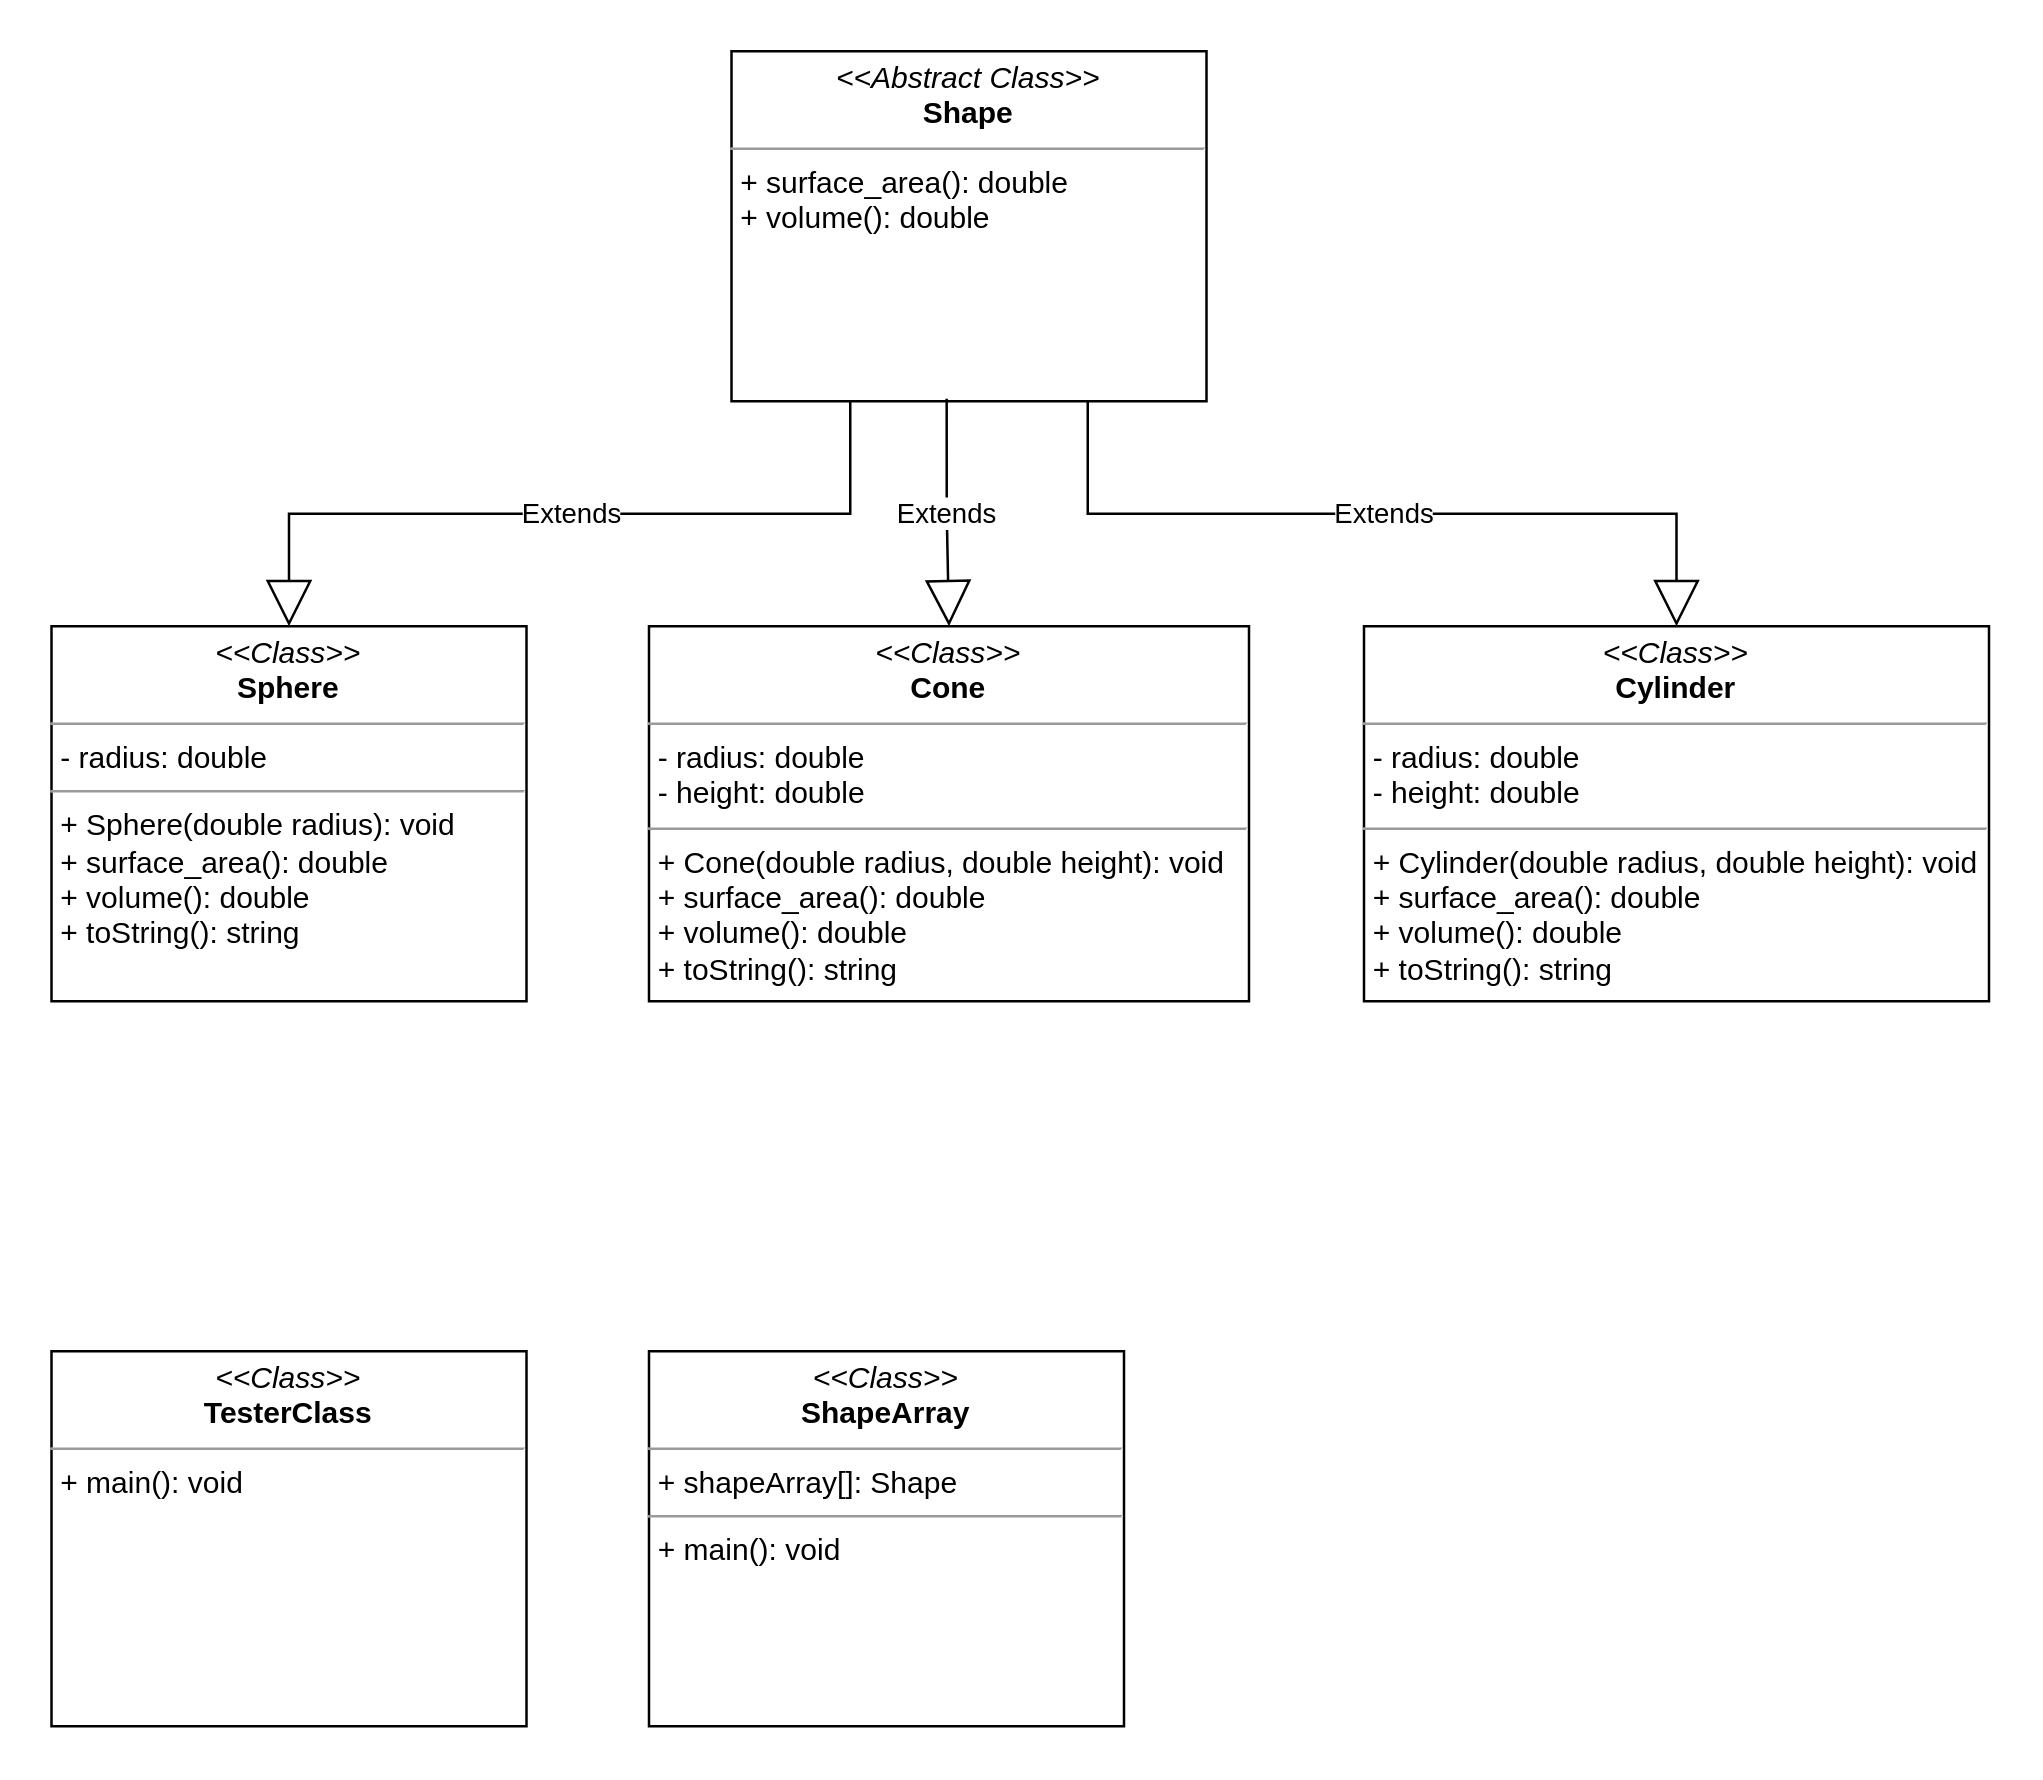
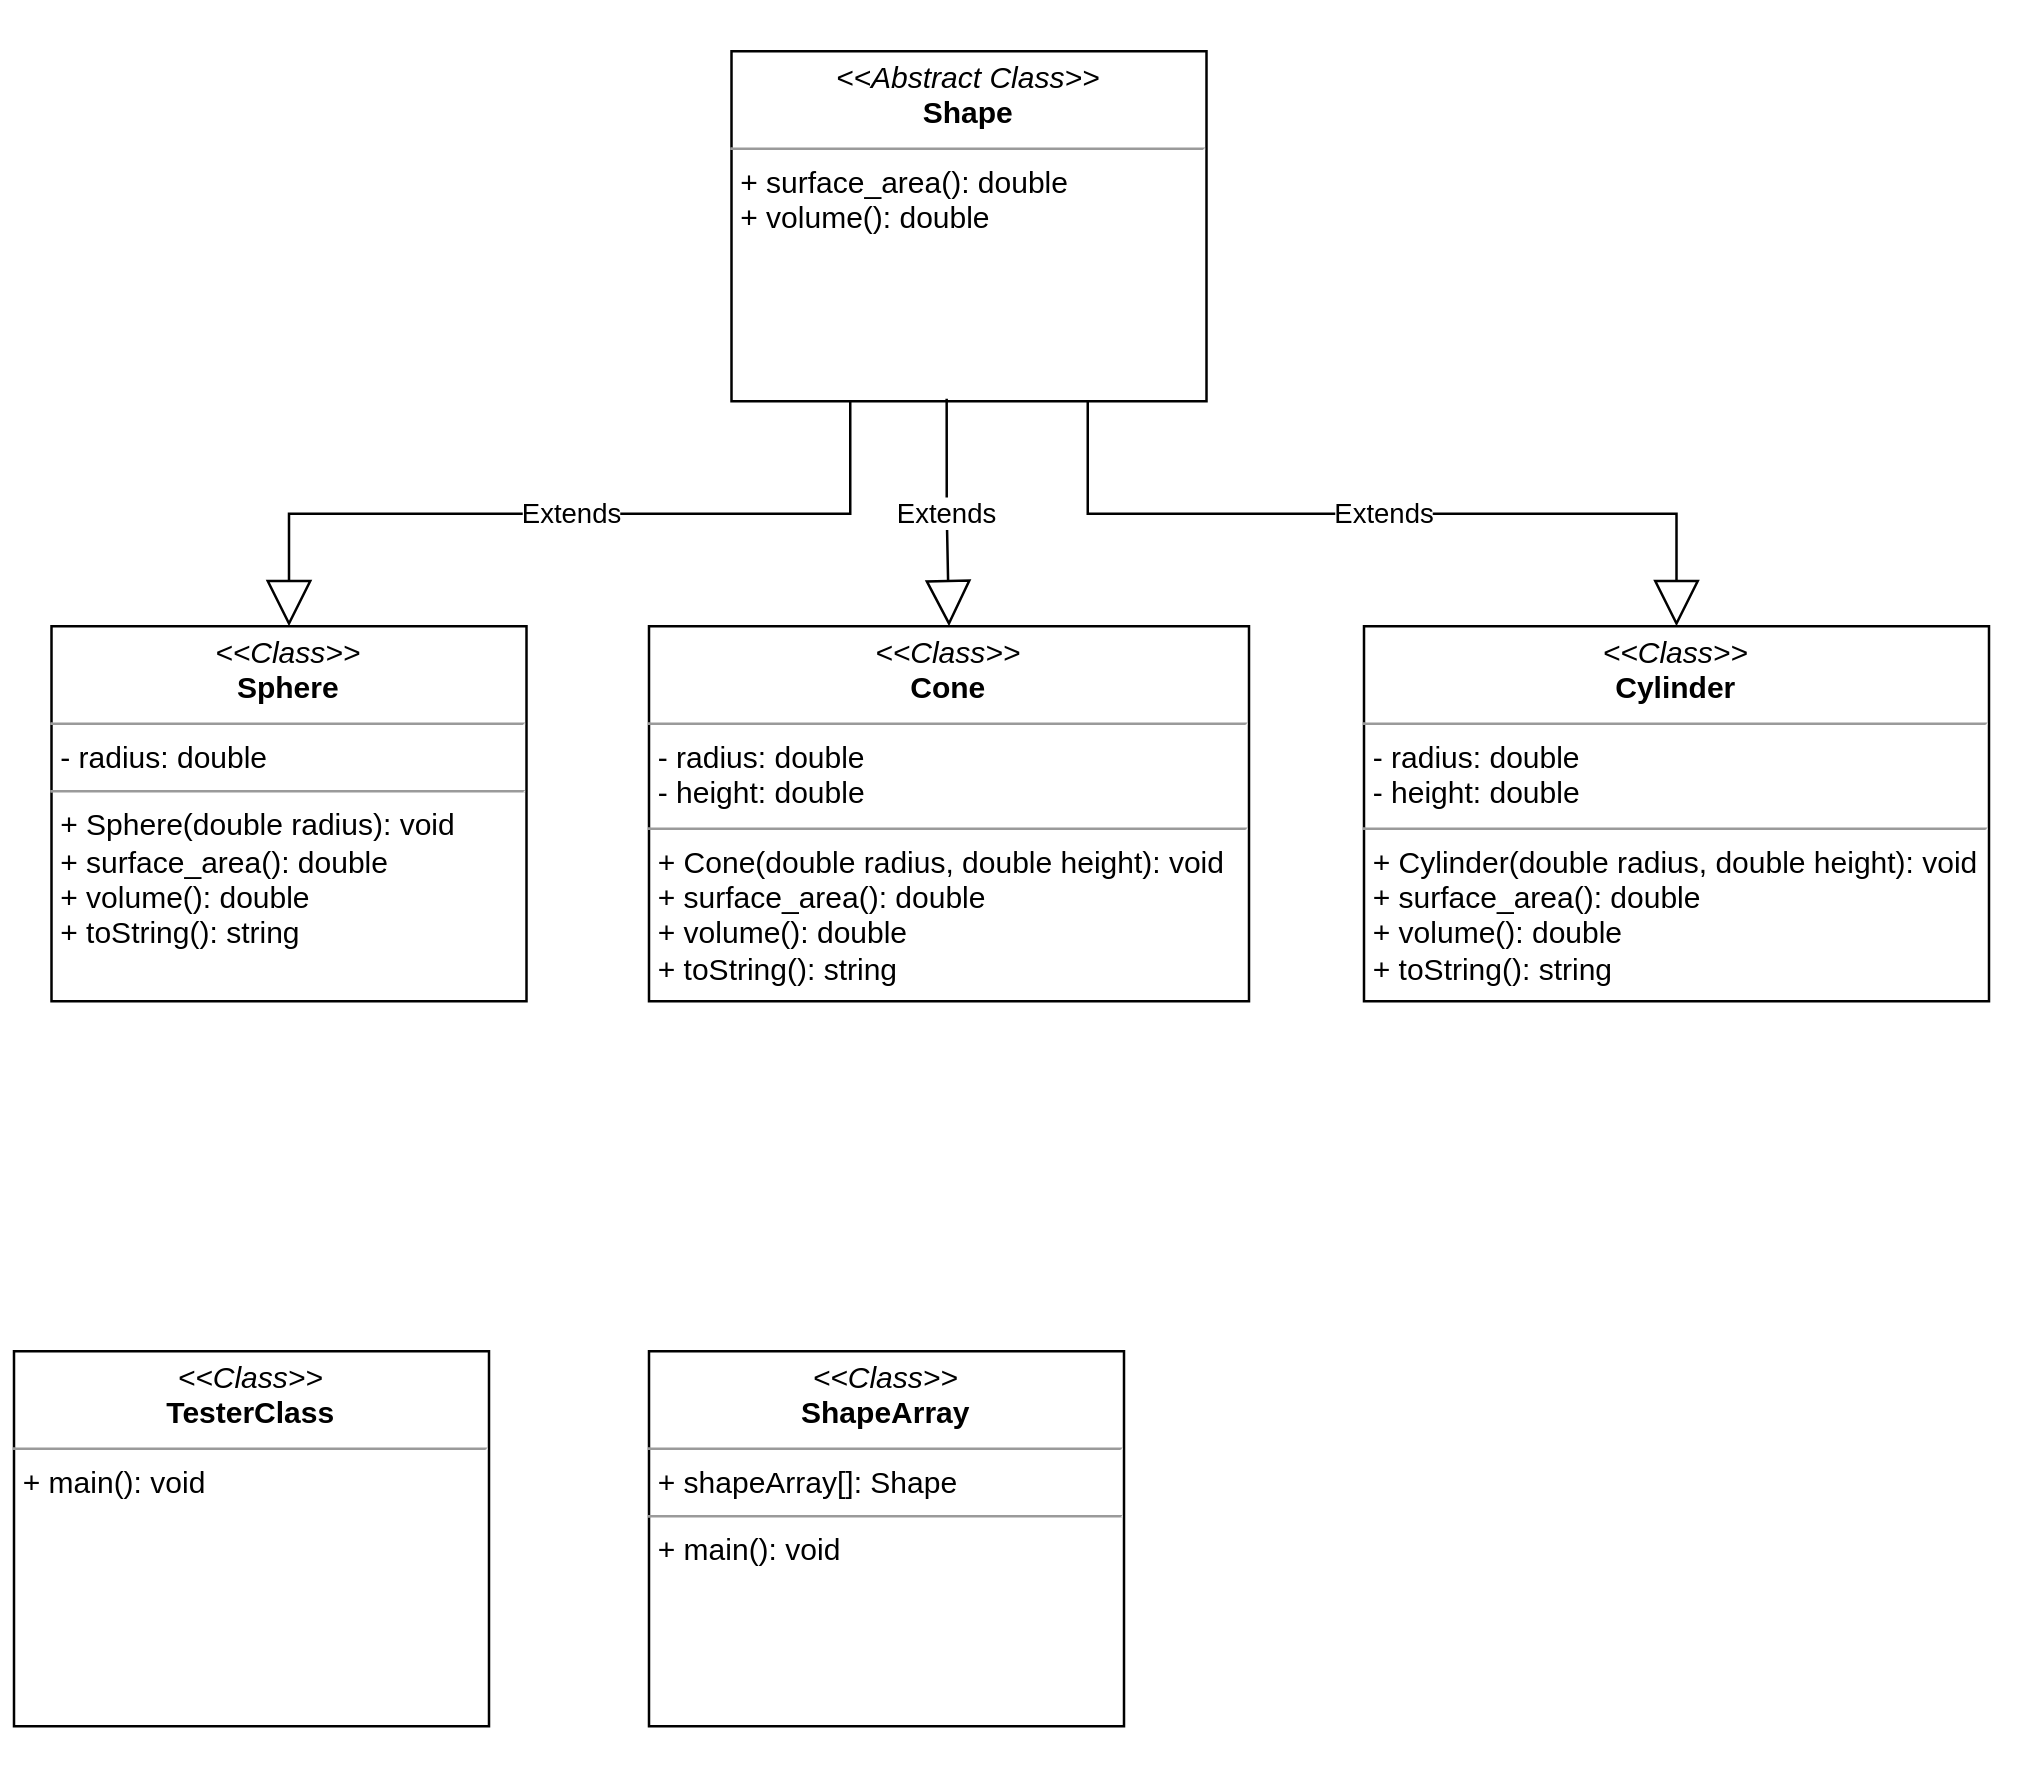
(289, 1539) -> (251, 1539)
